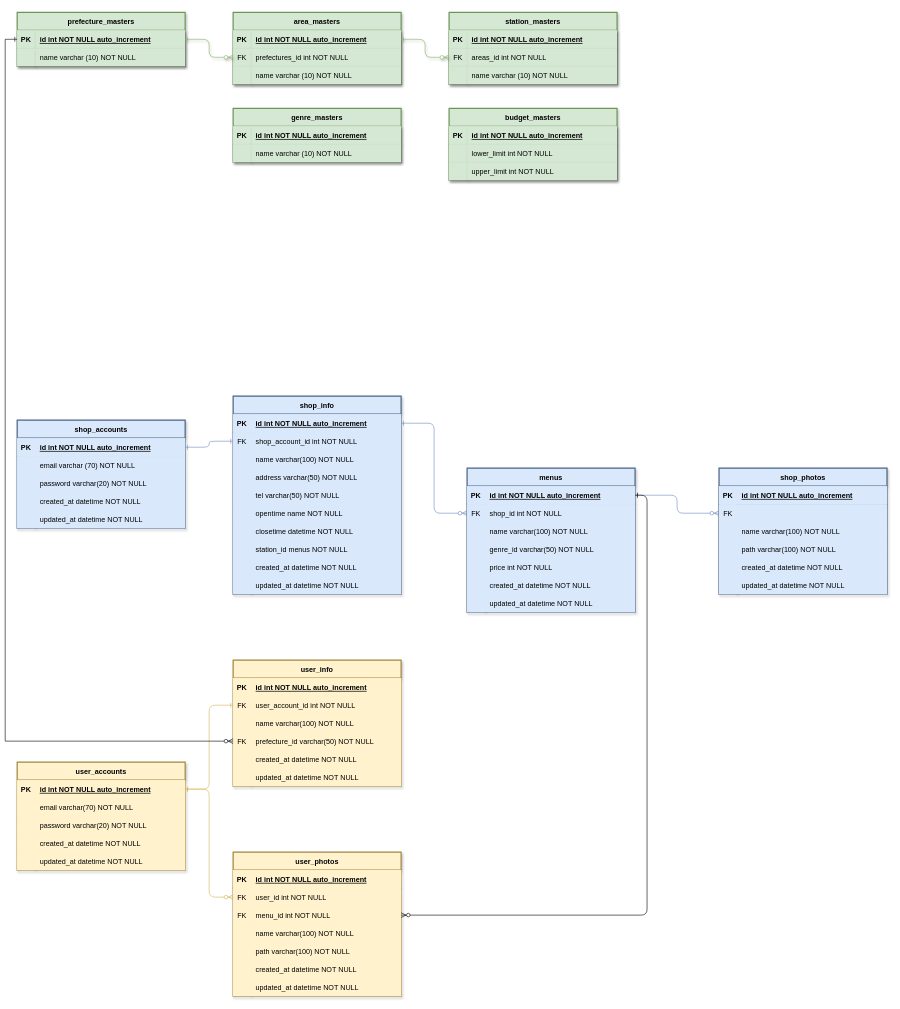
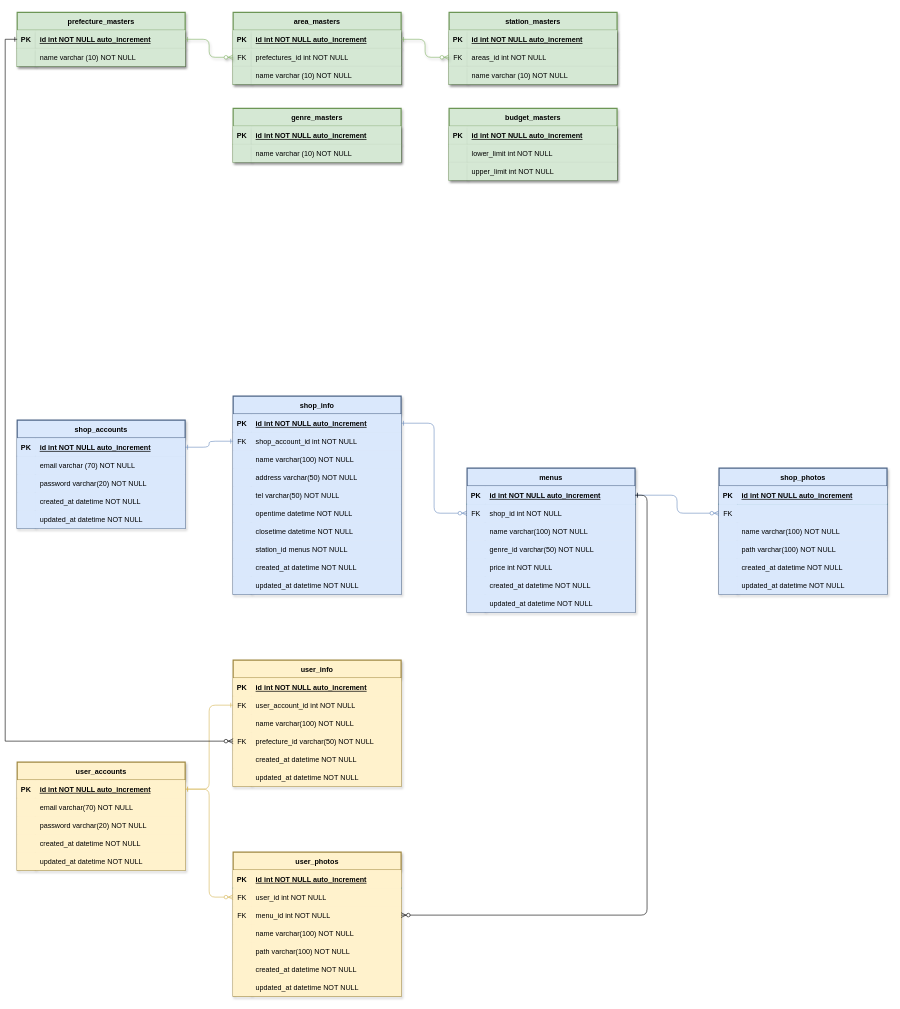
(296, 514) -> (303, 514)
